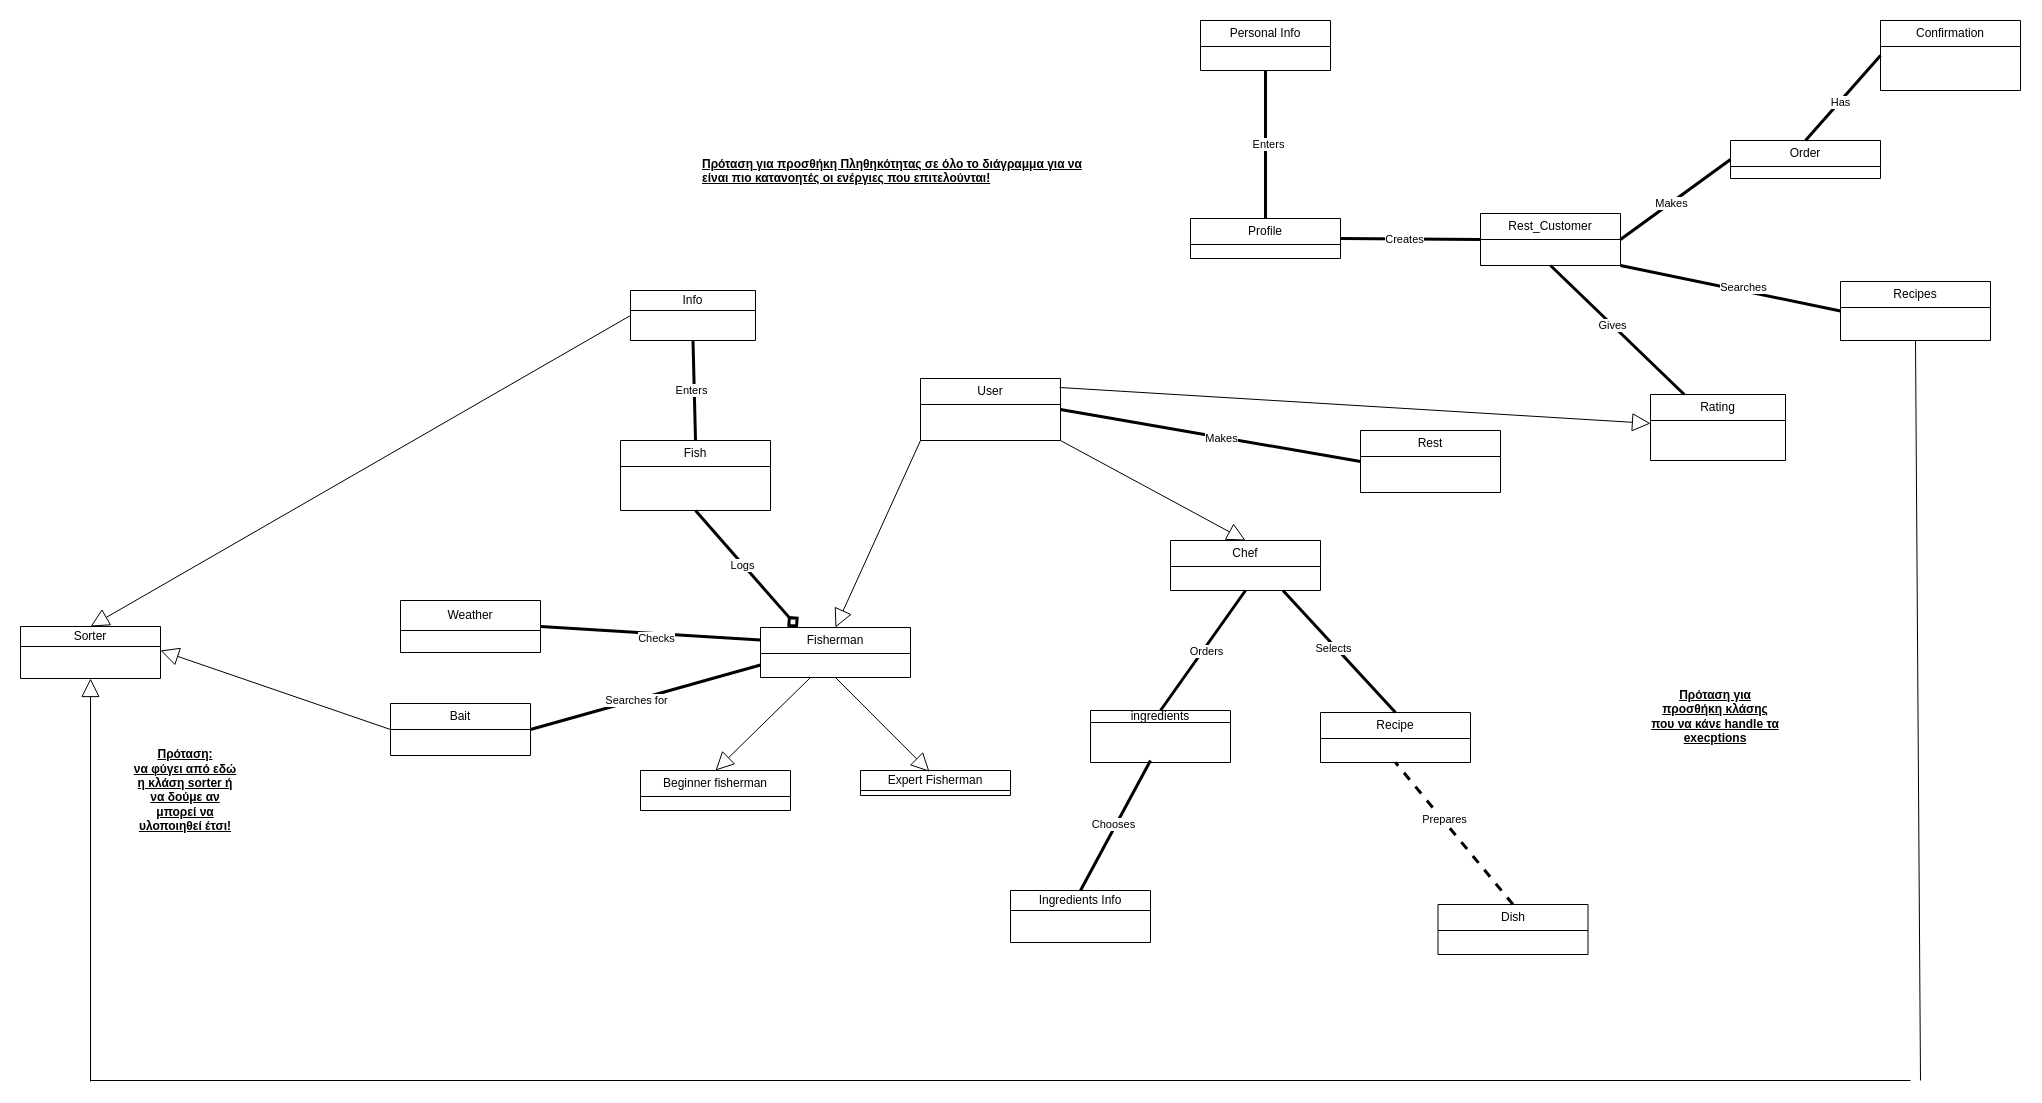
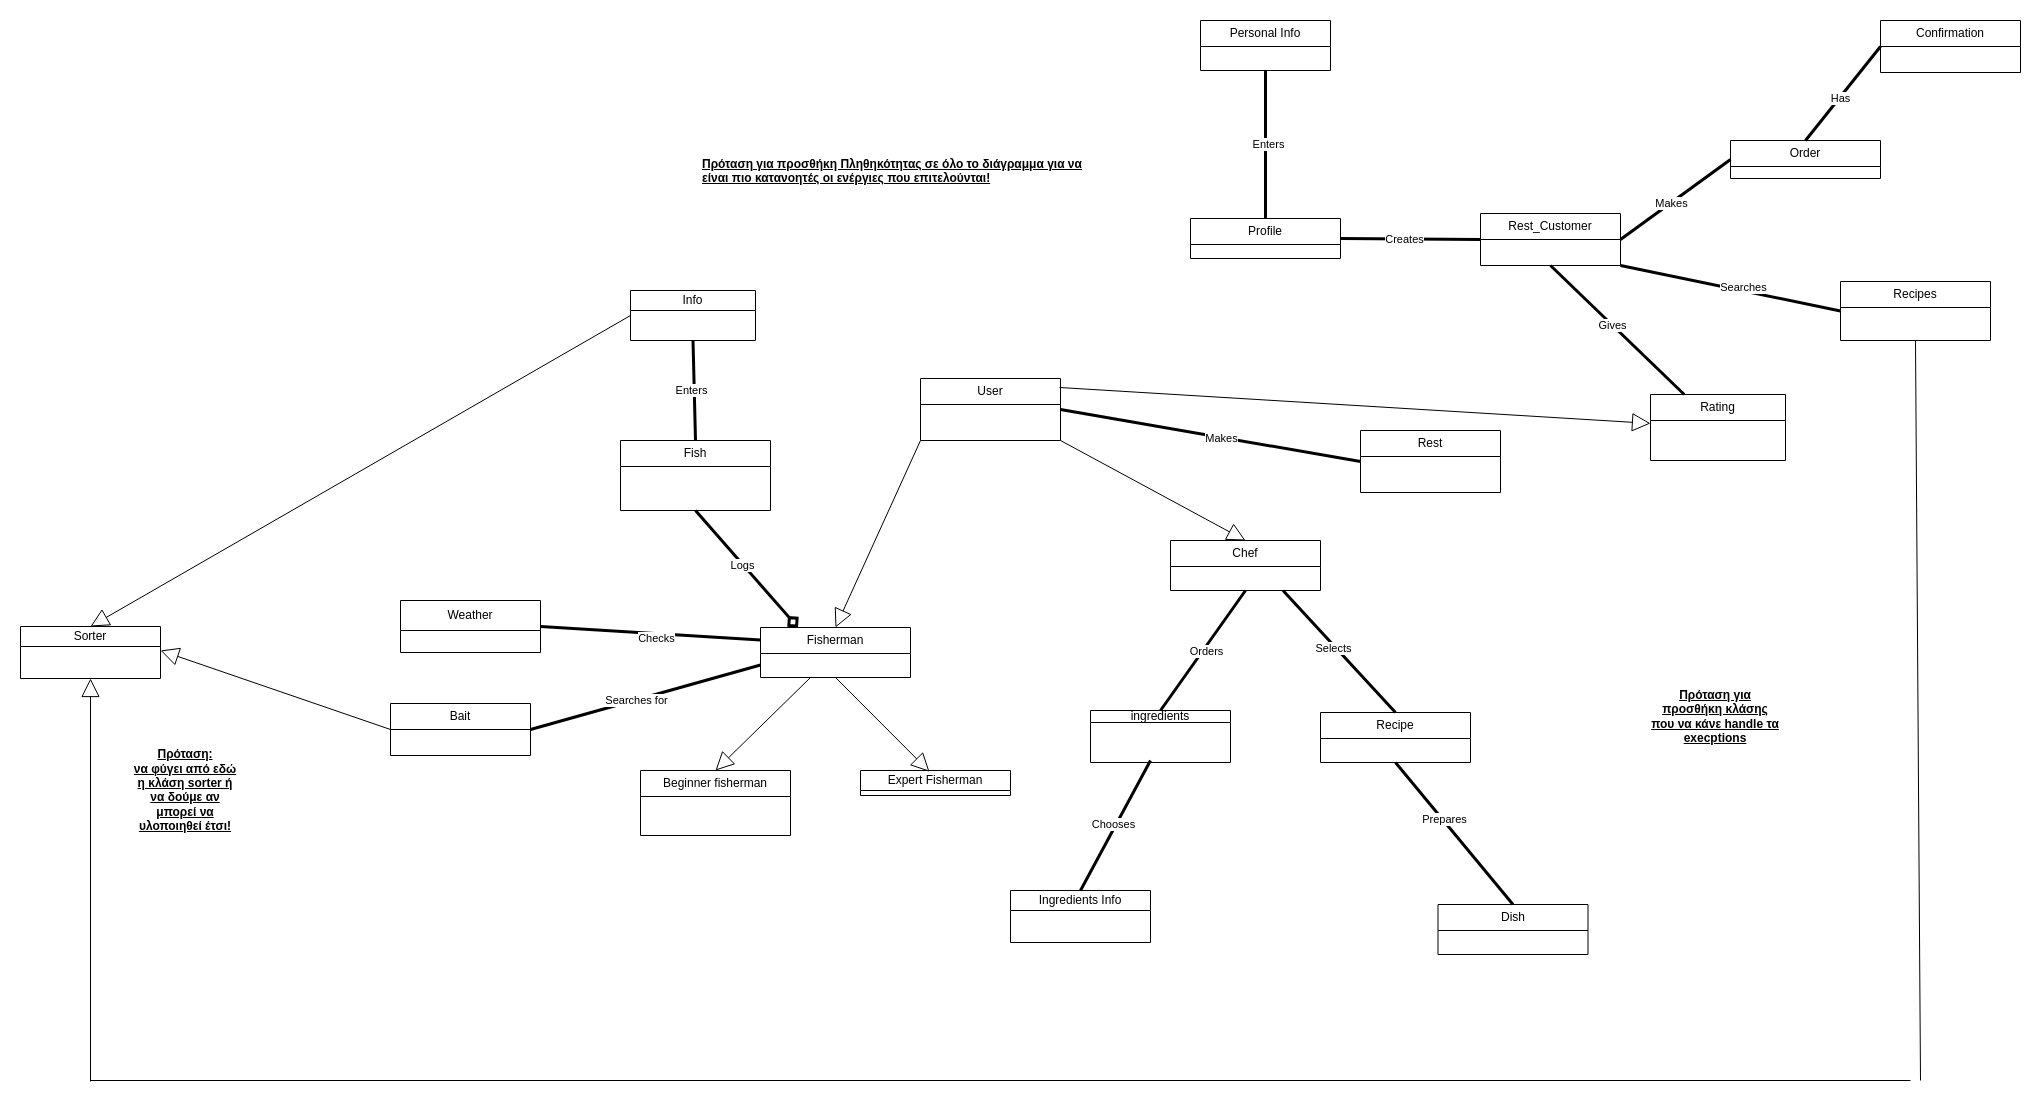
(1951, 56) -> (1951, 47)
(716, 791) -> (716, 803)
(1477, 861) -> (1477, 861)
